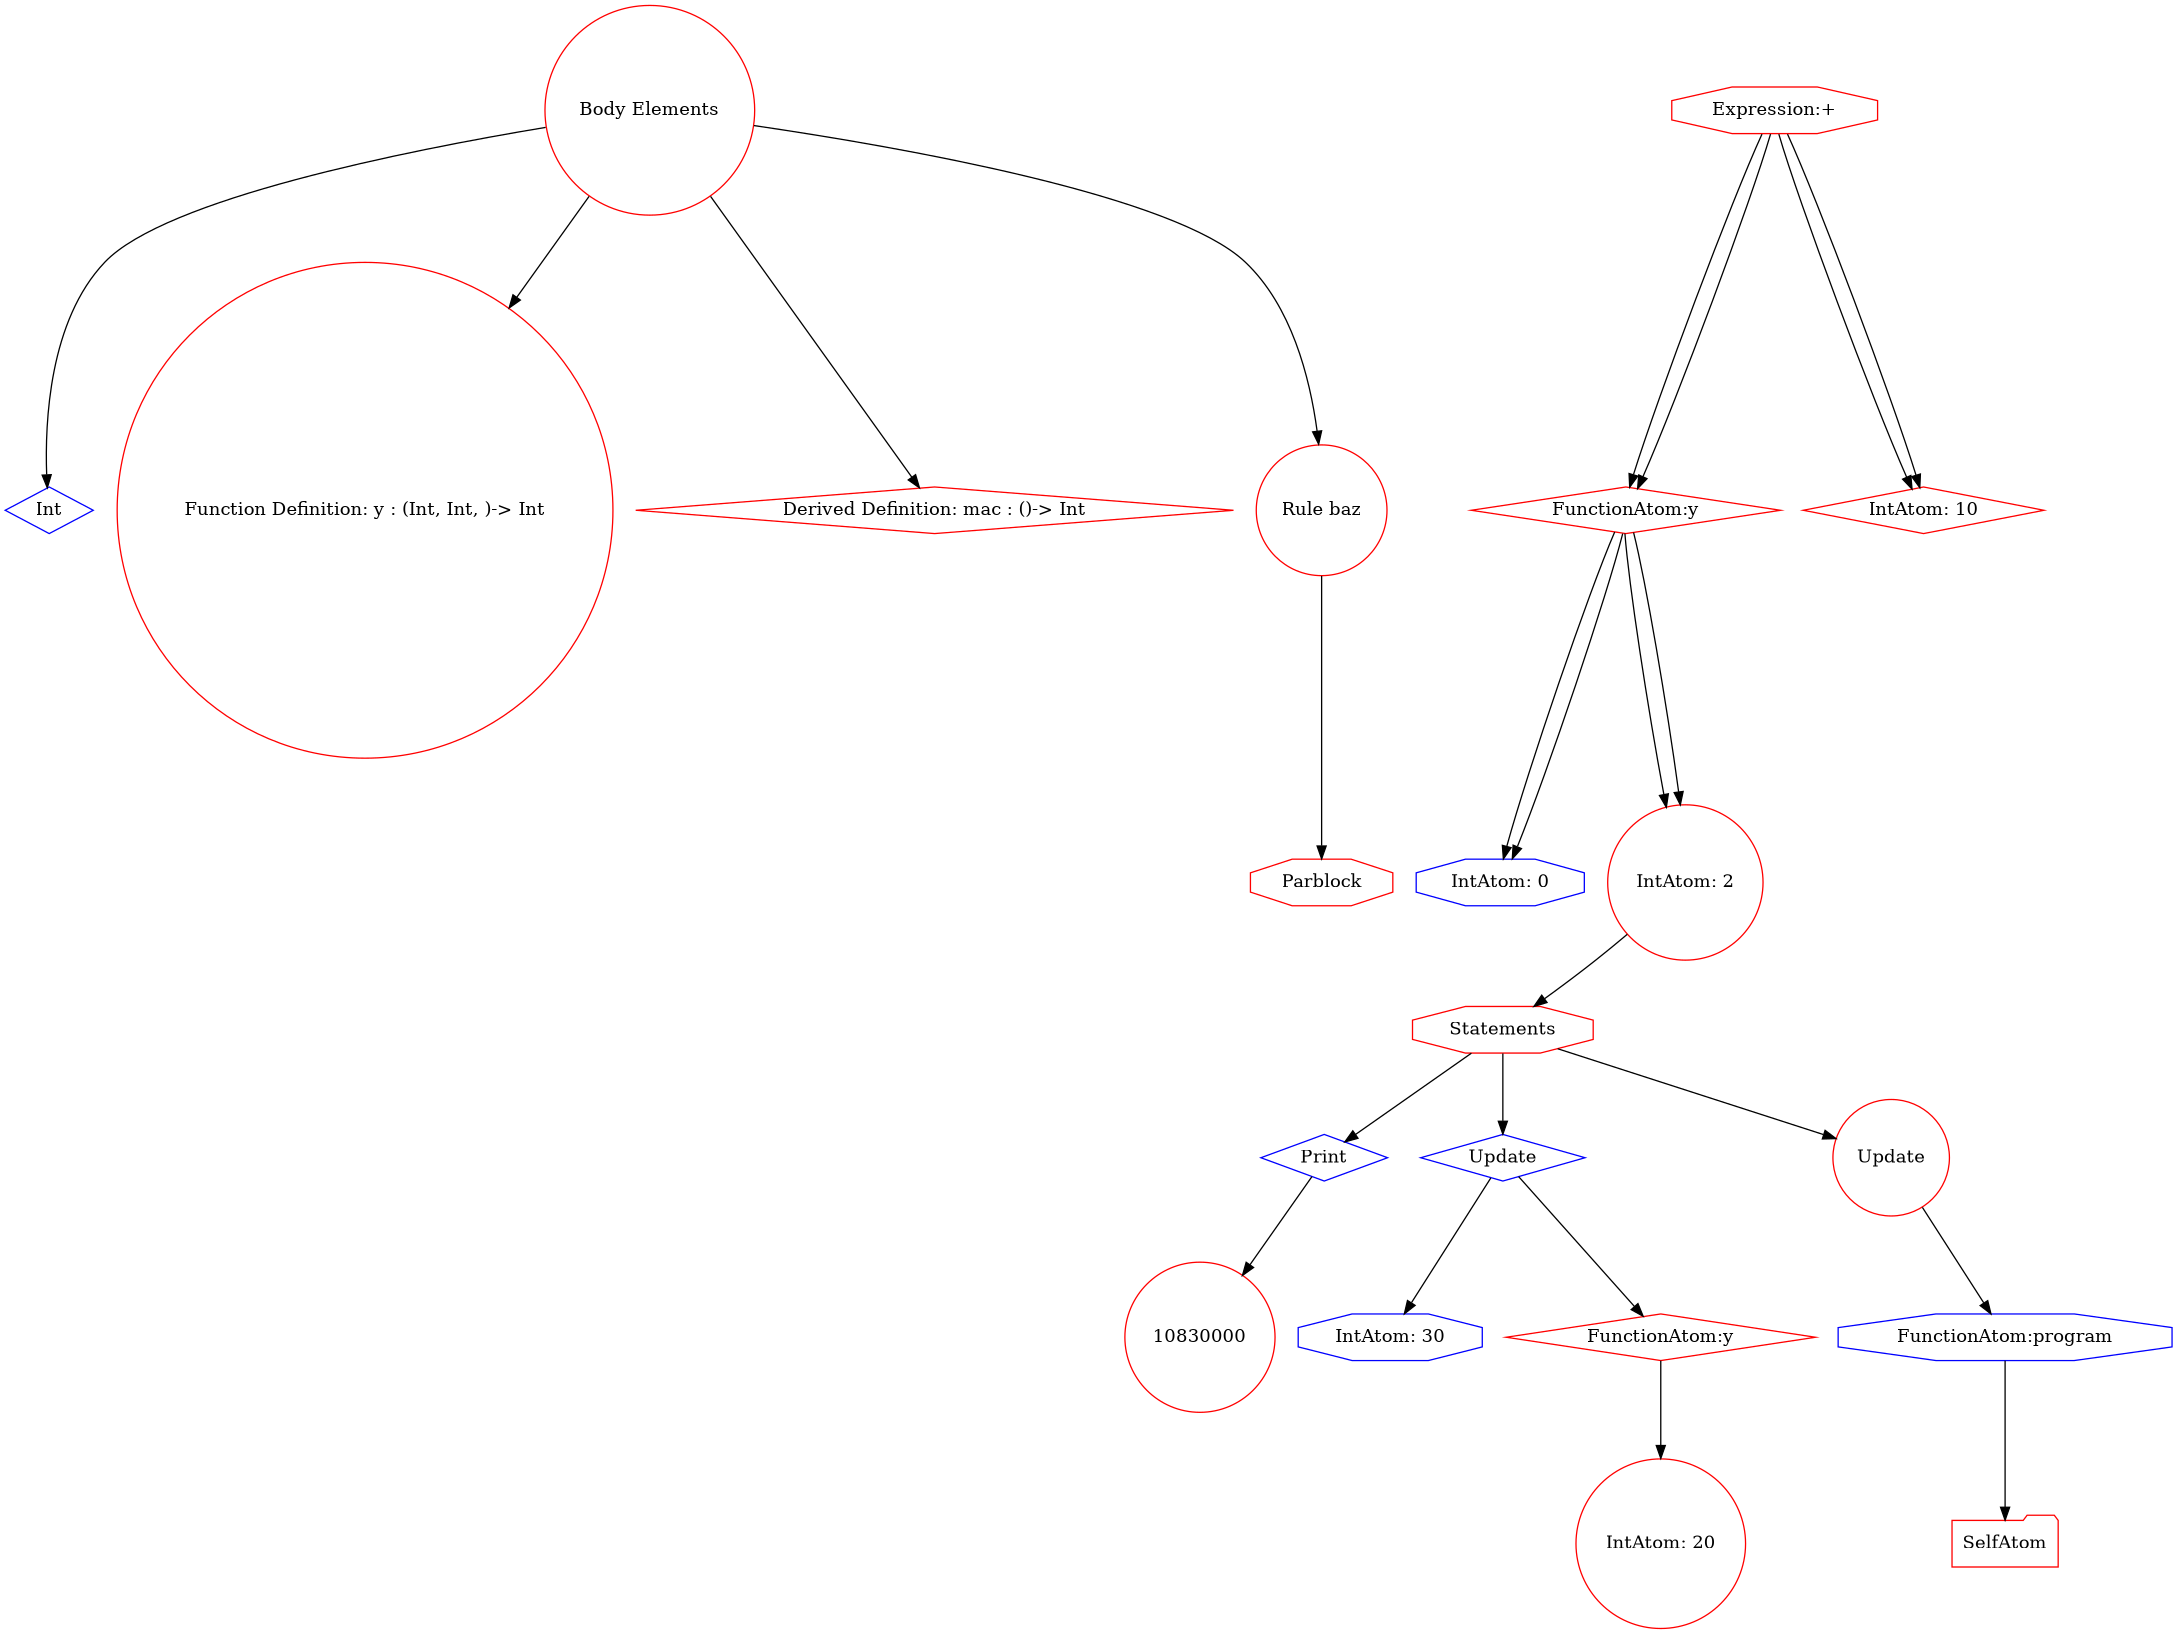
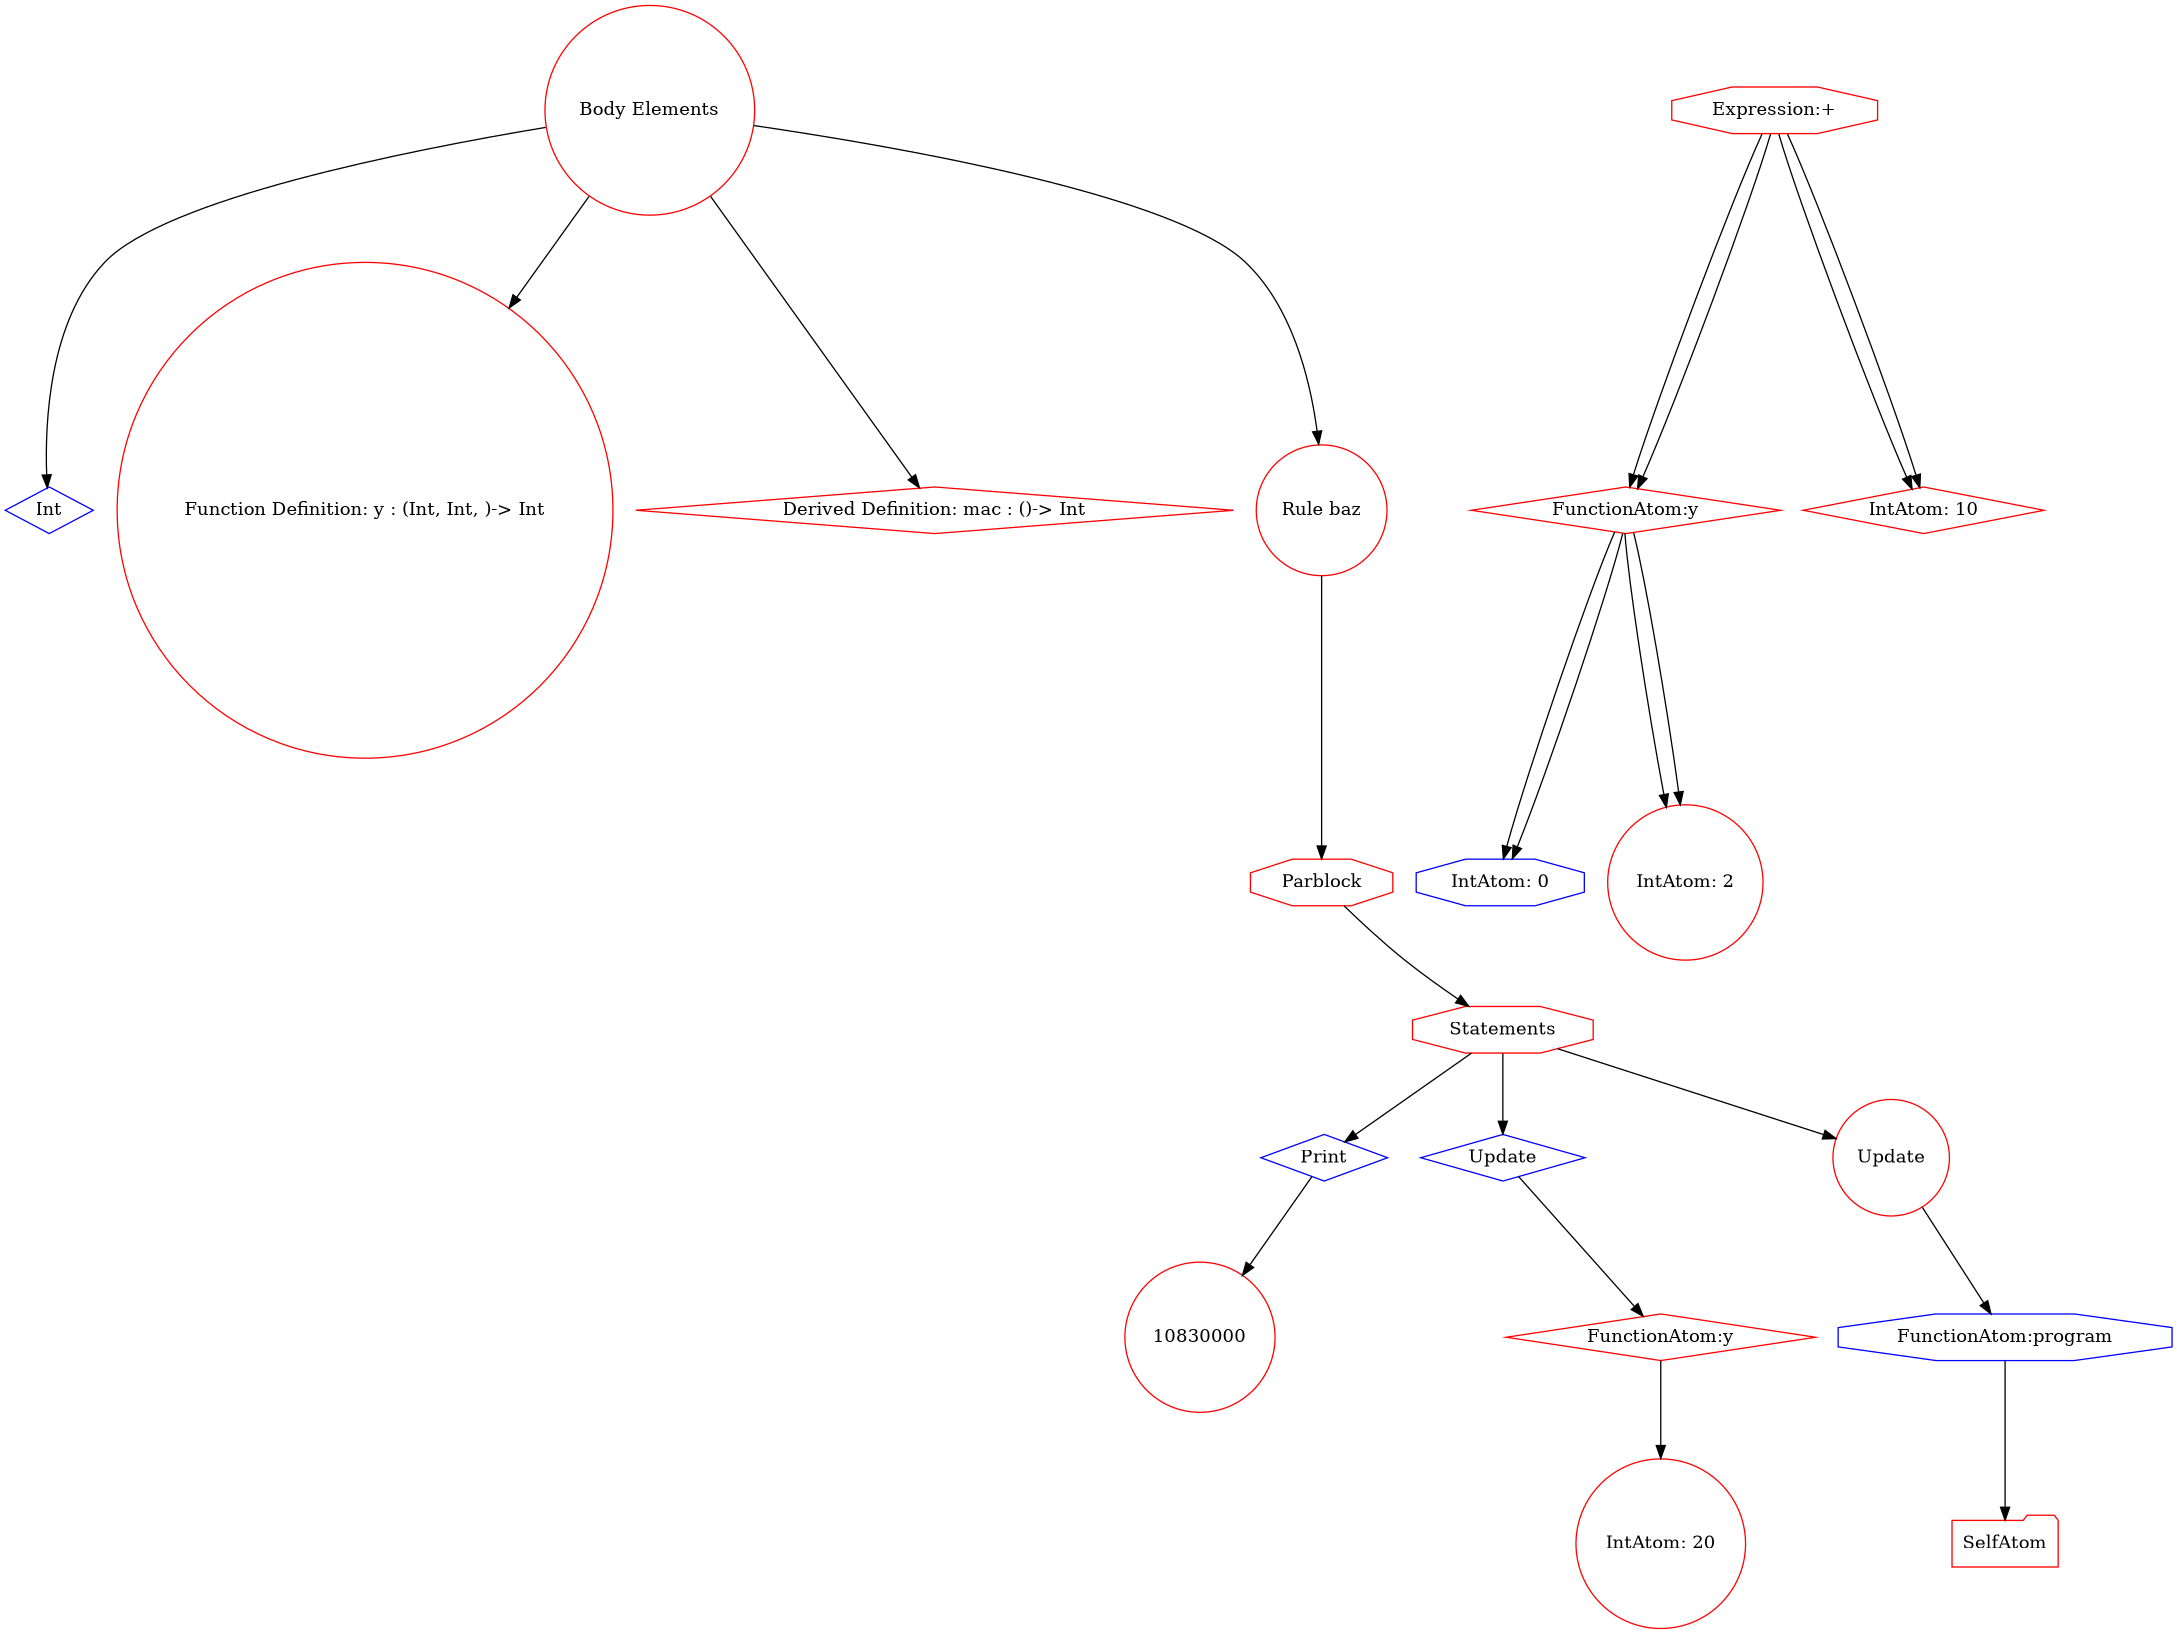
(1587, 967) -> (1399, 955)
(1390, 1337) -> none
